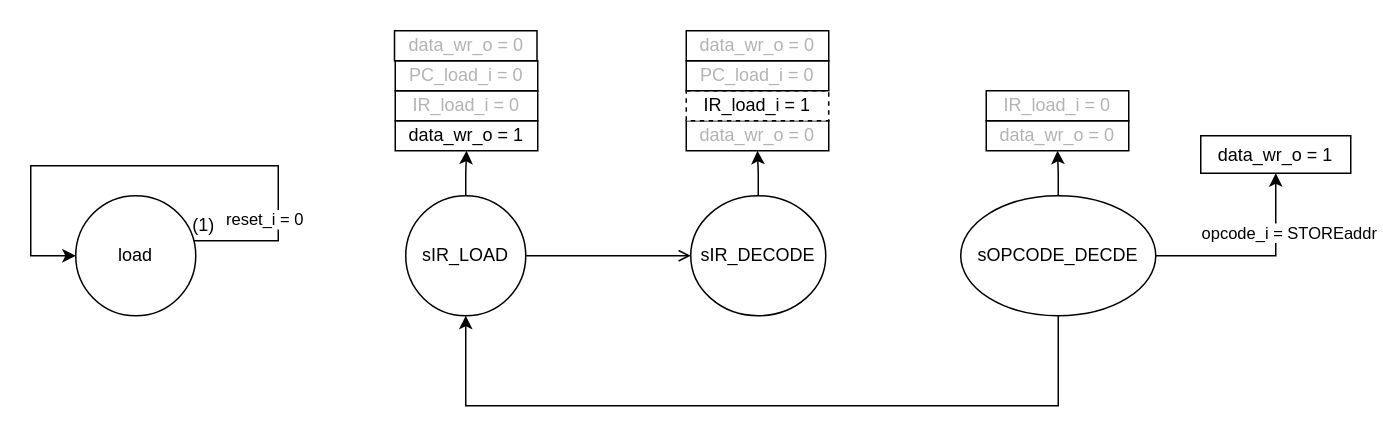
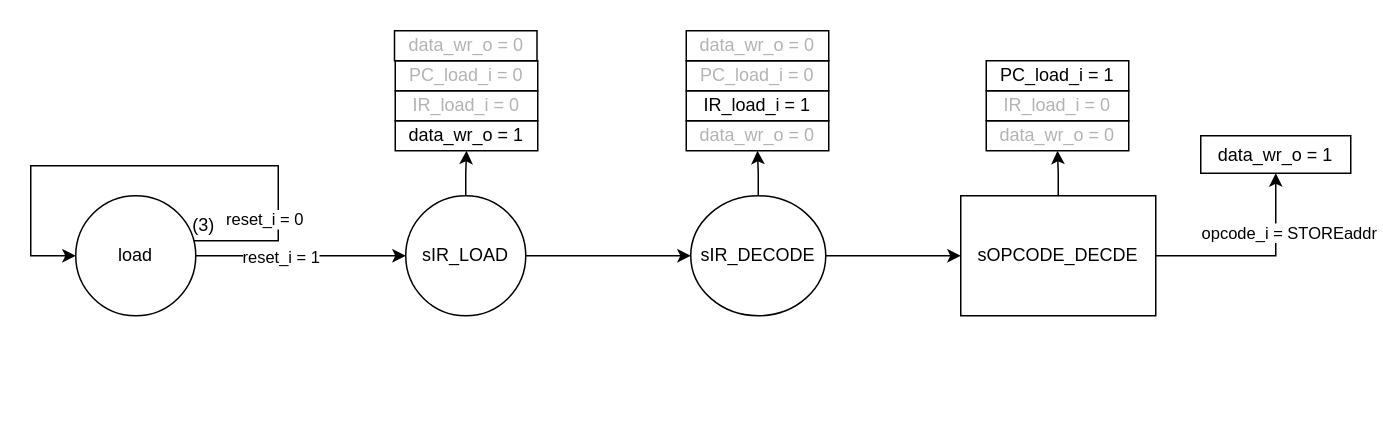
none -> (1058, 76)
(758, 106) -> (758, 106)
(204, 226) -> (204, 226)
none -> (296, 256)
(681, 256) -> (679, 256)
none -> (888, 256)
(1058, 256) -> (1058, 256)
(767, 406) -> none
